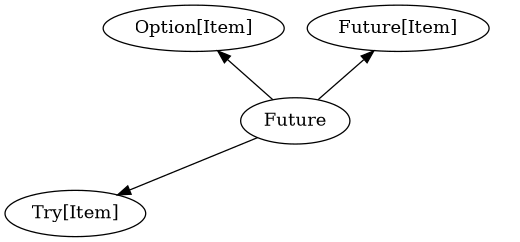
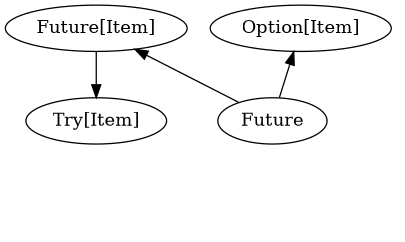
(194, 164) -> (96, 68)
